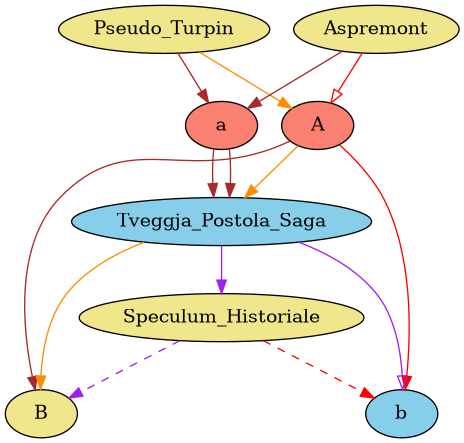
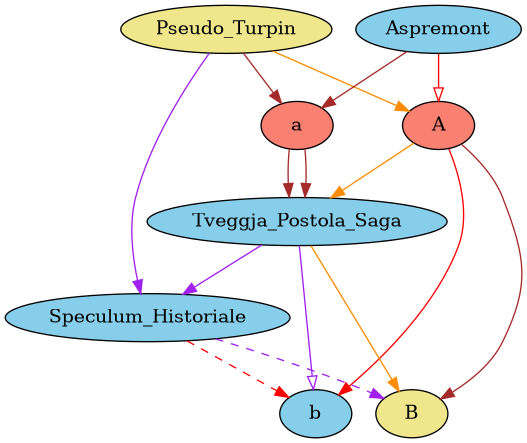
(376, 29) -> (439, 29)
none -> (148, 160)
(222, 318) -> (148, 318)
